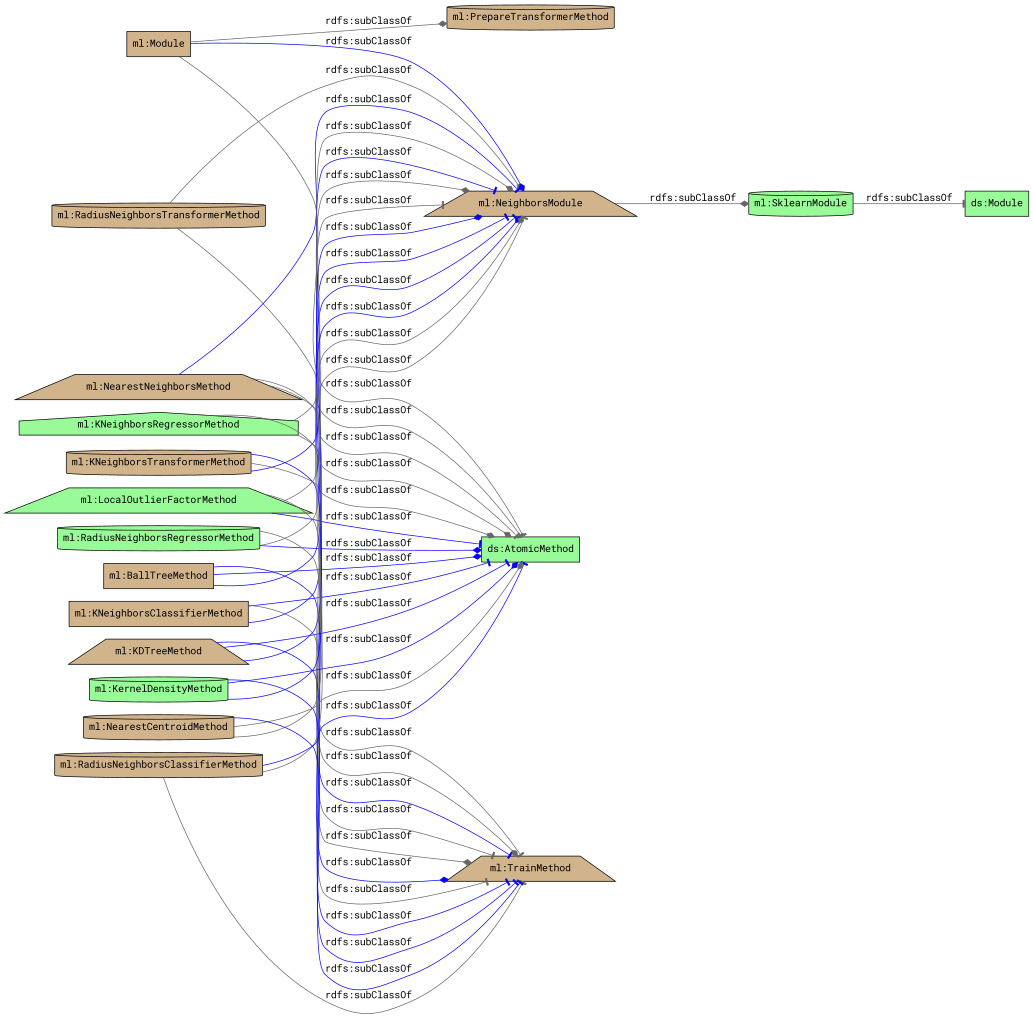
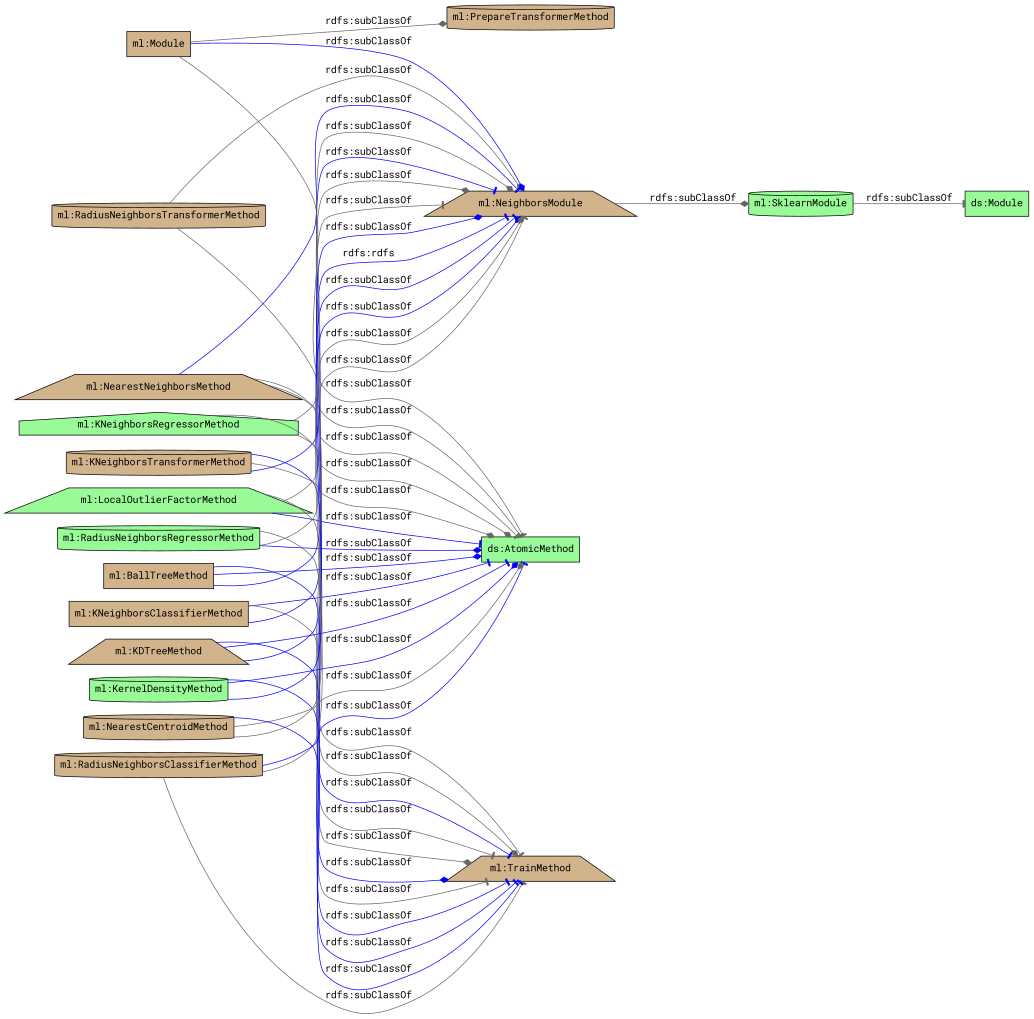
(368, 254) -> (368, 254)
